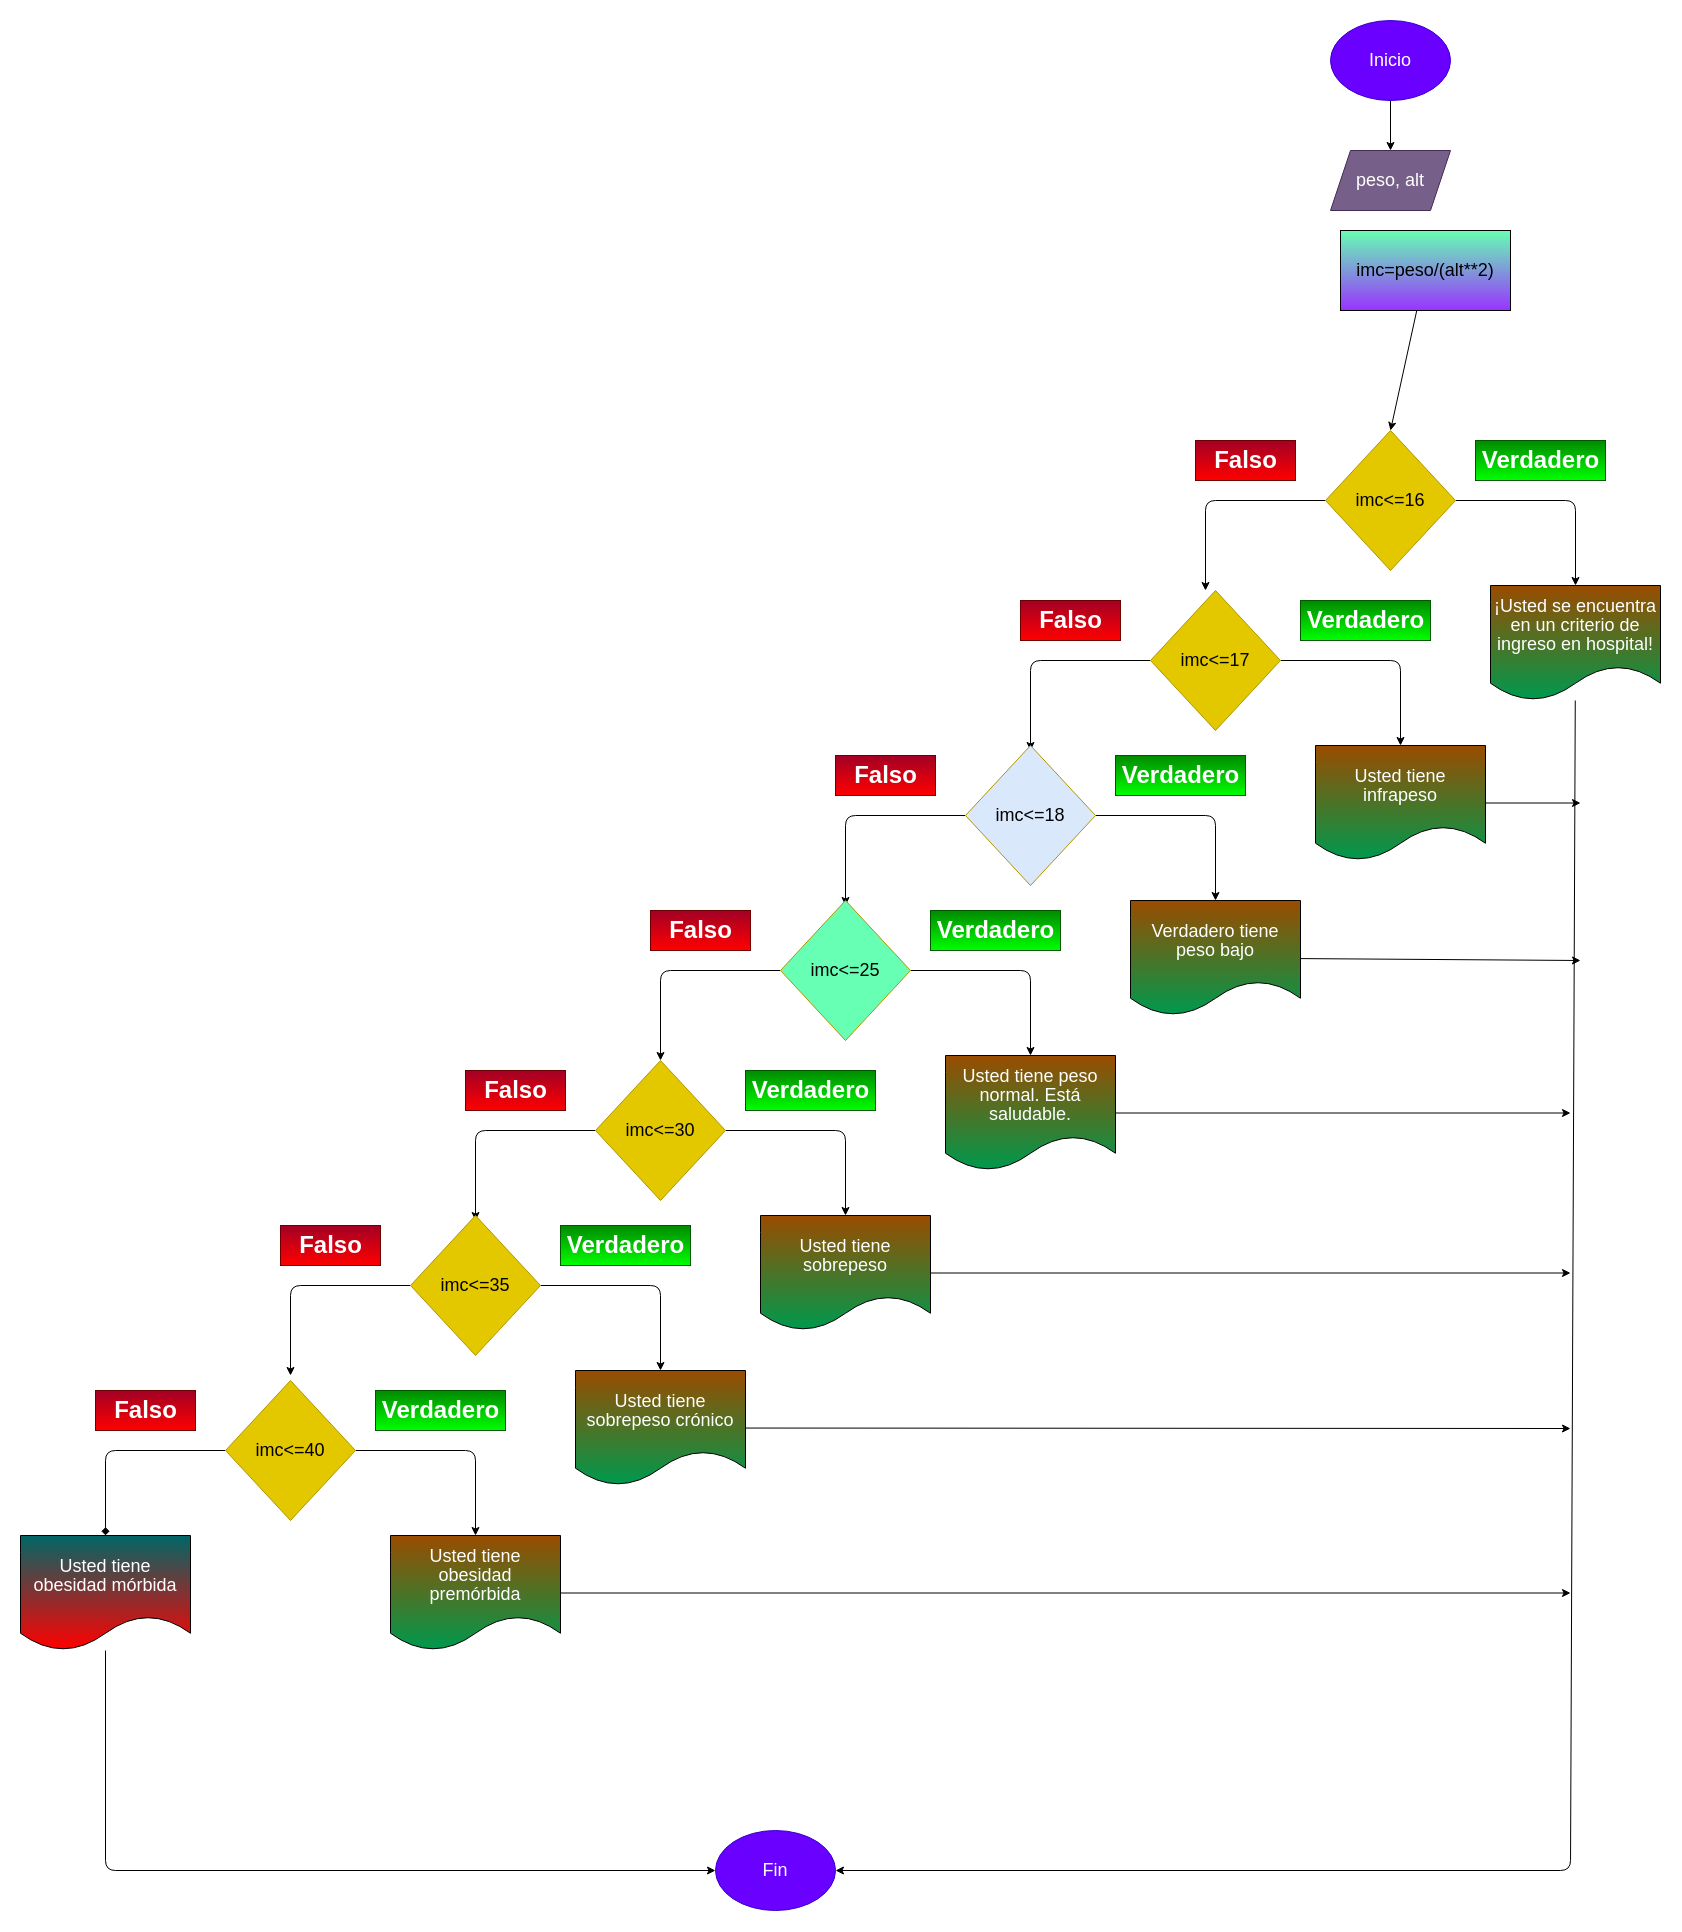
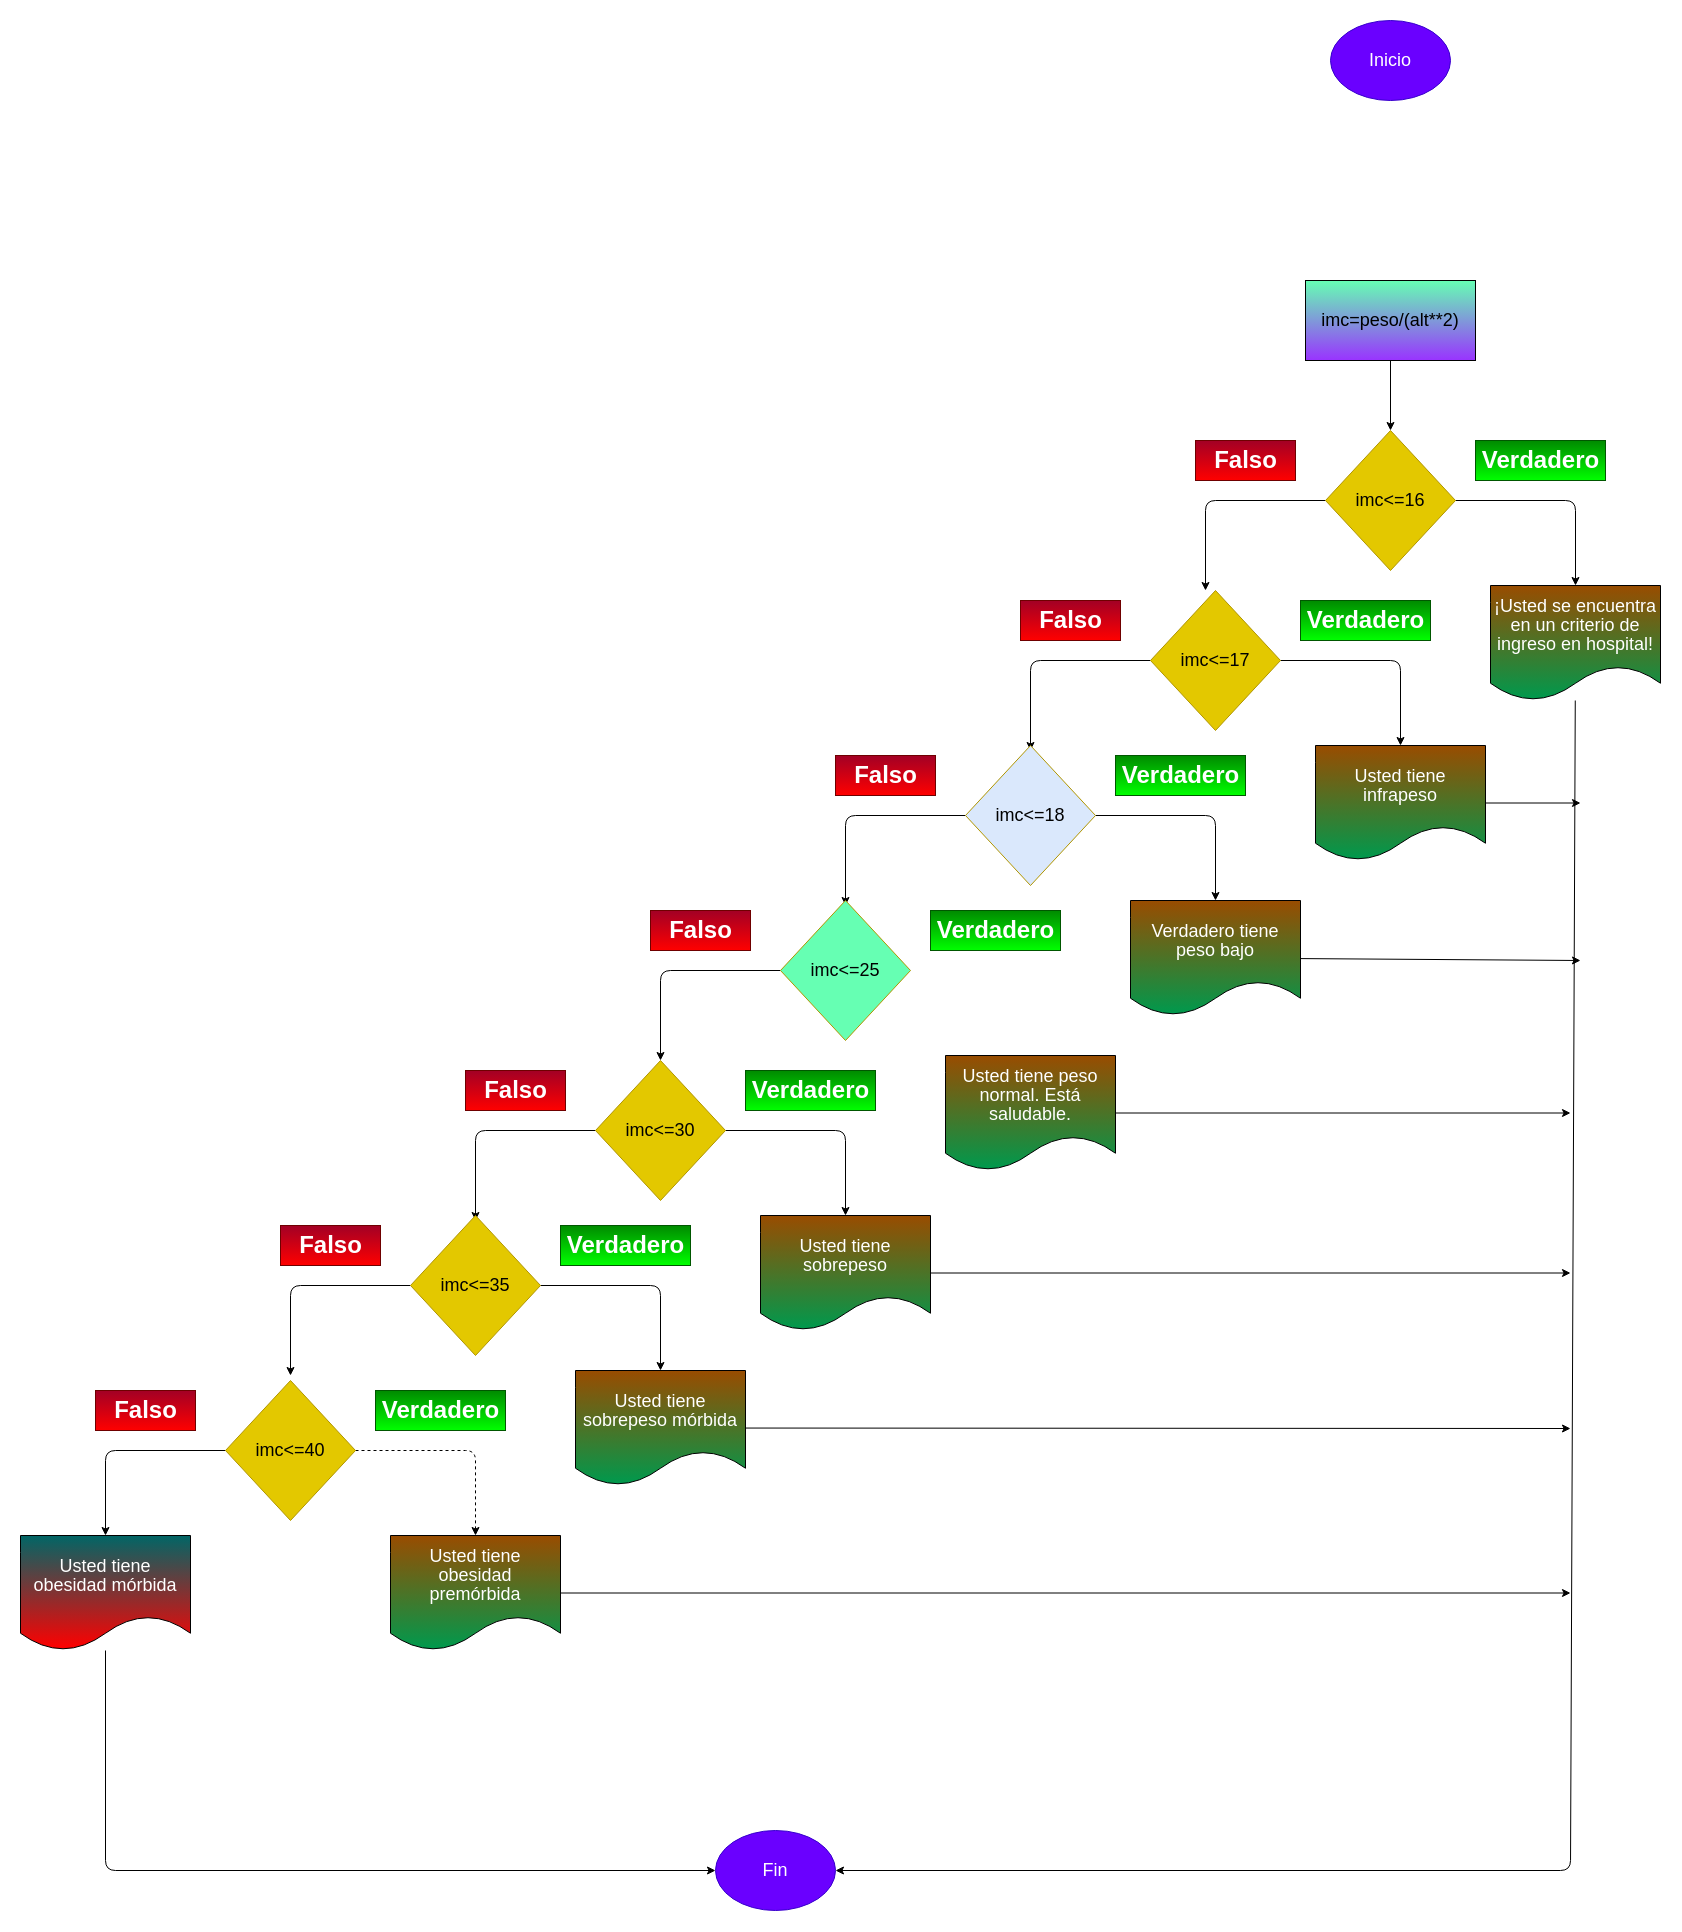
(1391, 122) -> none
(1391, 181) -> none
(1426, 271) -> (1391, 321)
(1005, 971) -> none
(661, 1411) -> (661, 1411)
(449, 1451) -> (449, 1451)
(106, 1526) -> (106, 1527)
